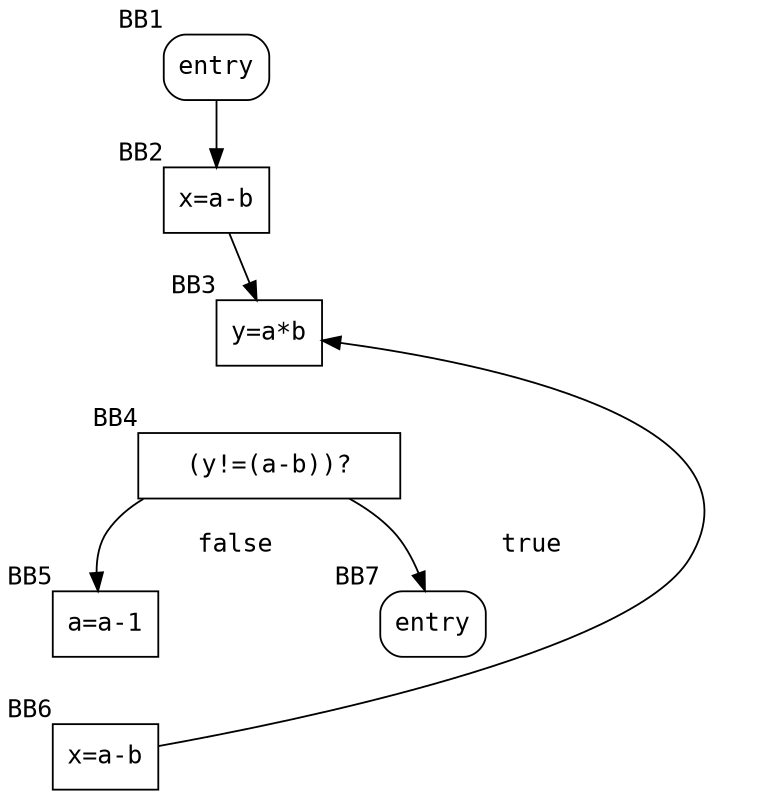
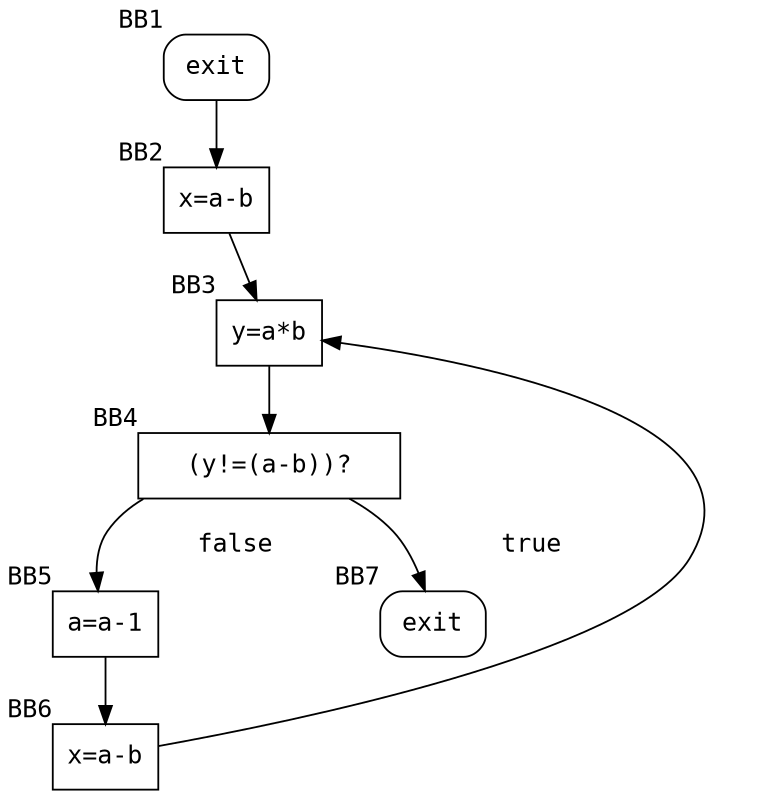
(217, 67) -> (217, 67)
none -> (269, 390)
(433, 624) -> (433, 624)
none -> (106, 681)
